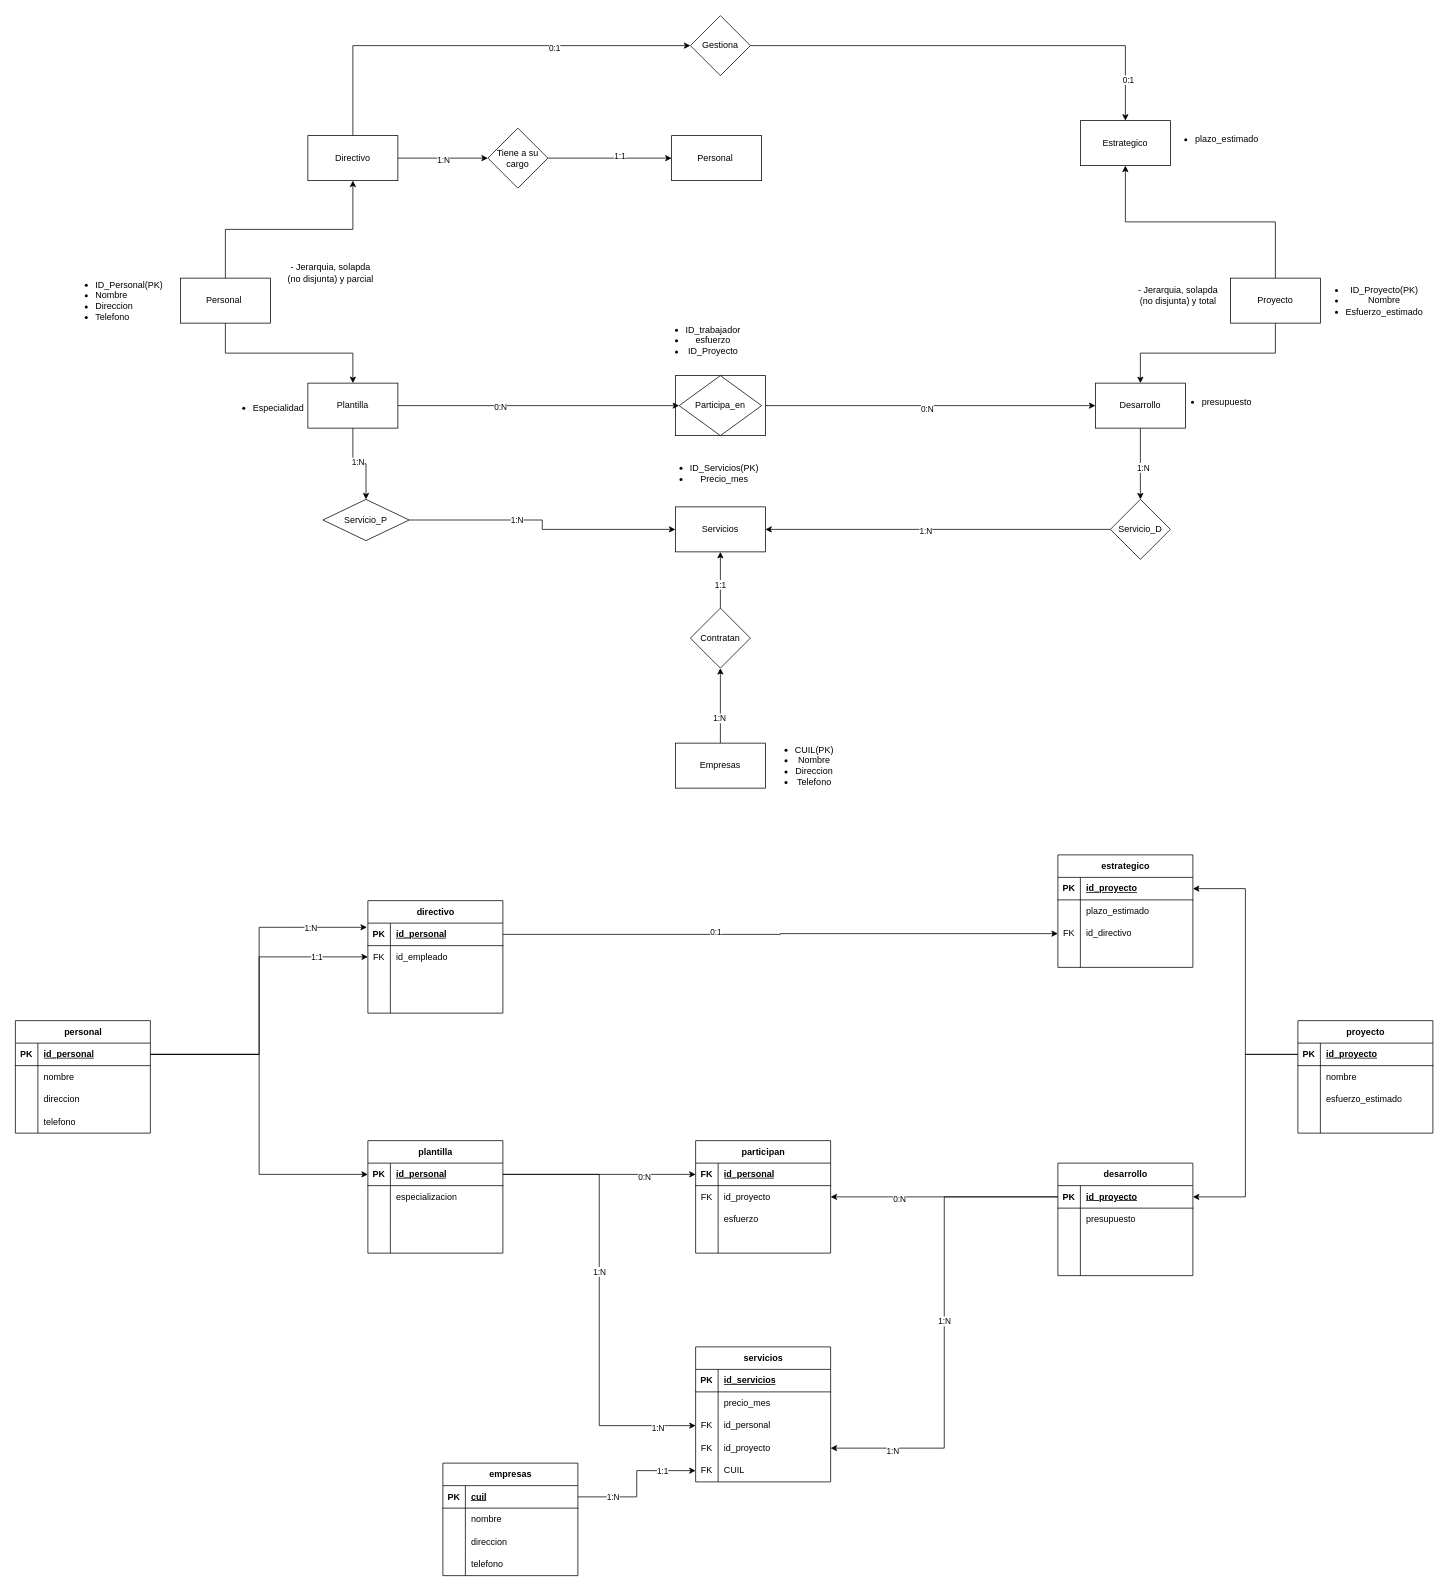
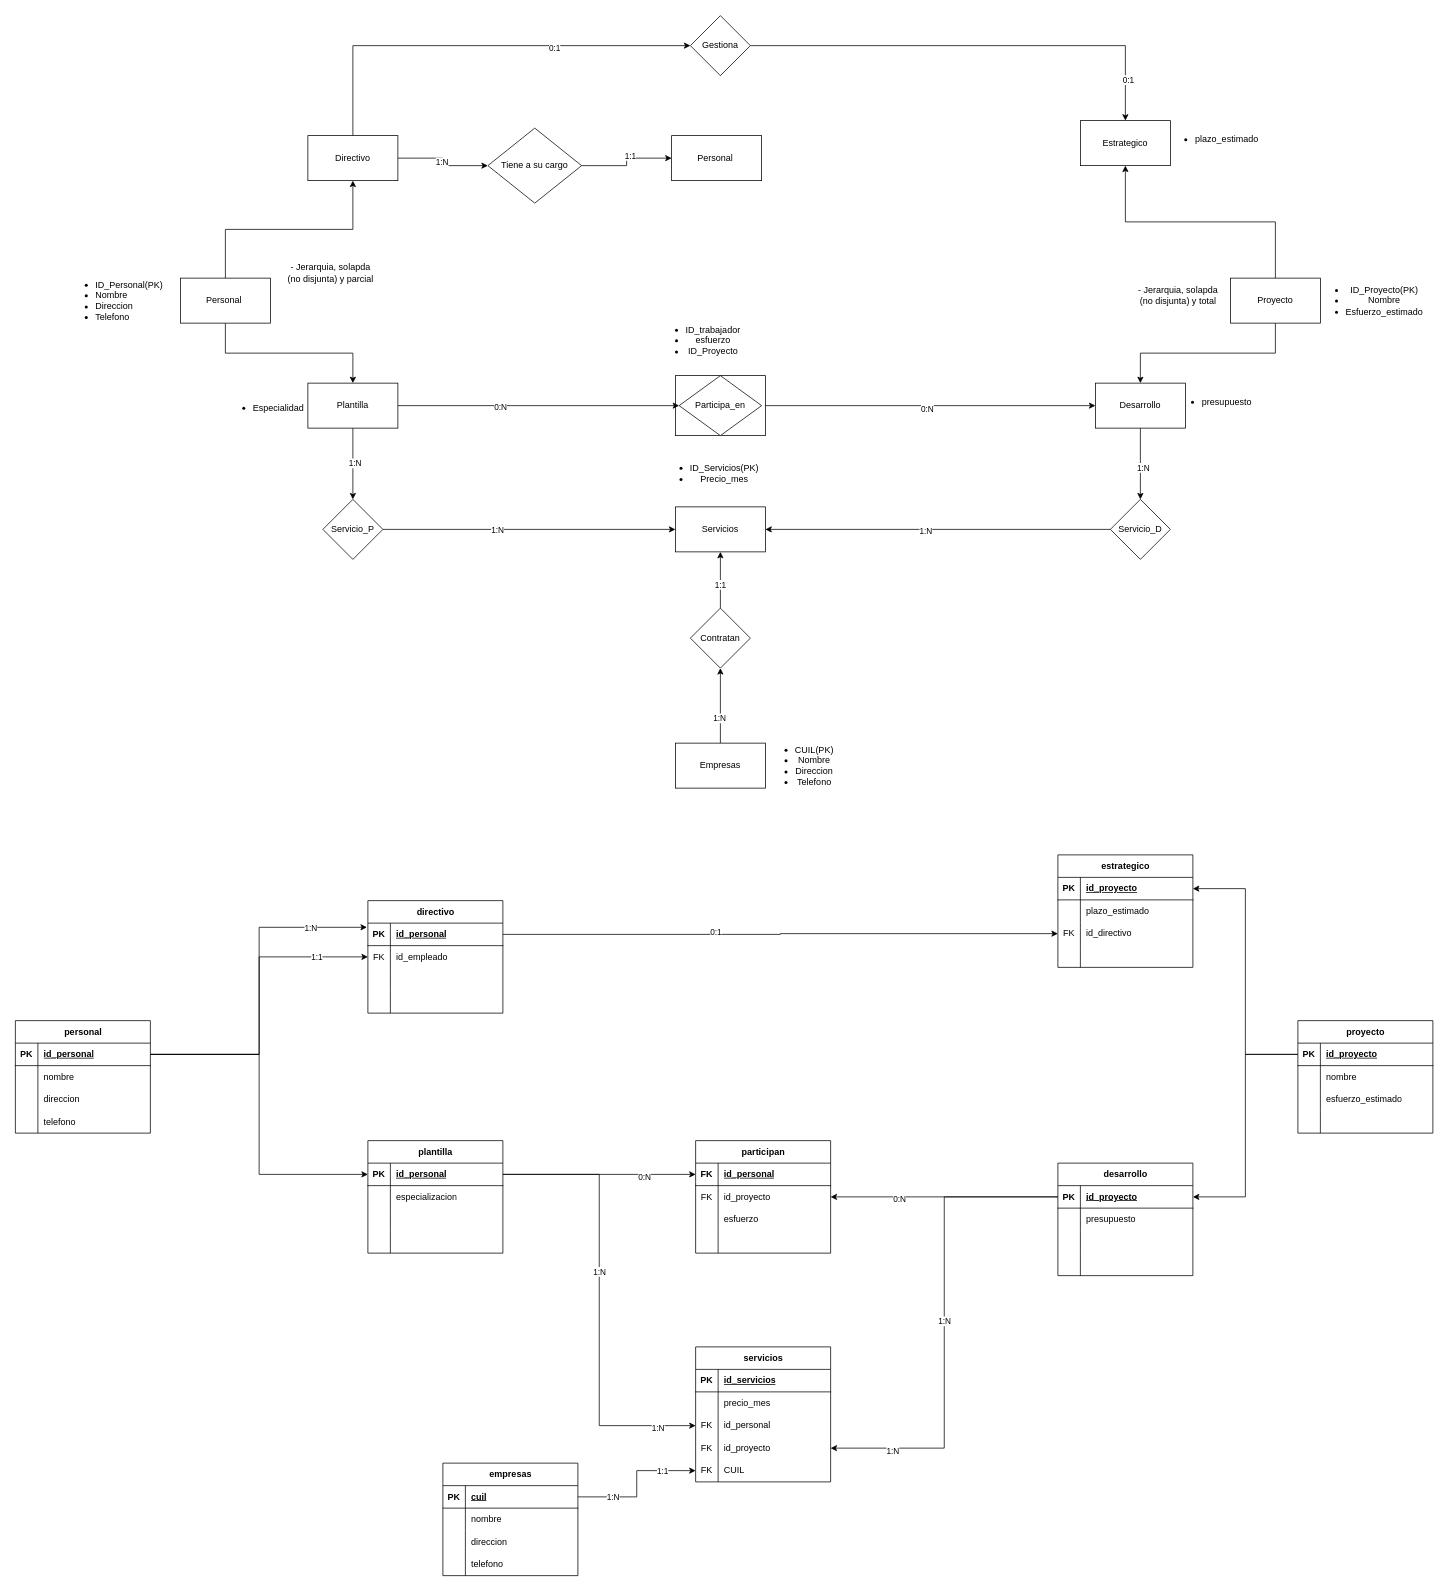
(518, 158) -> (535, 165)
(366, 520) -> (353, 529)
